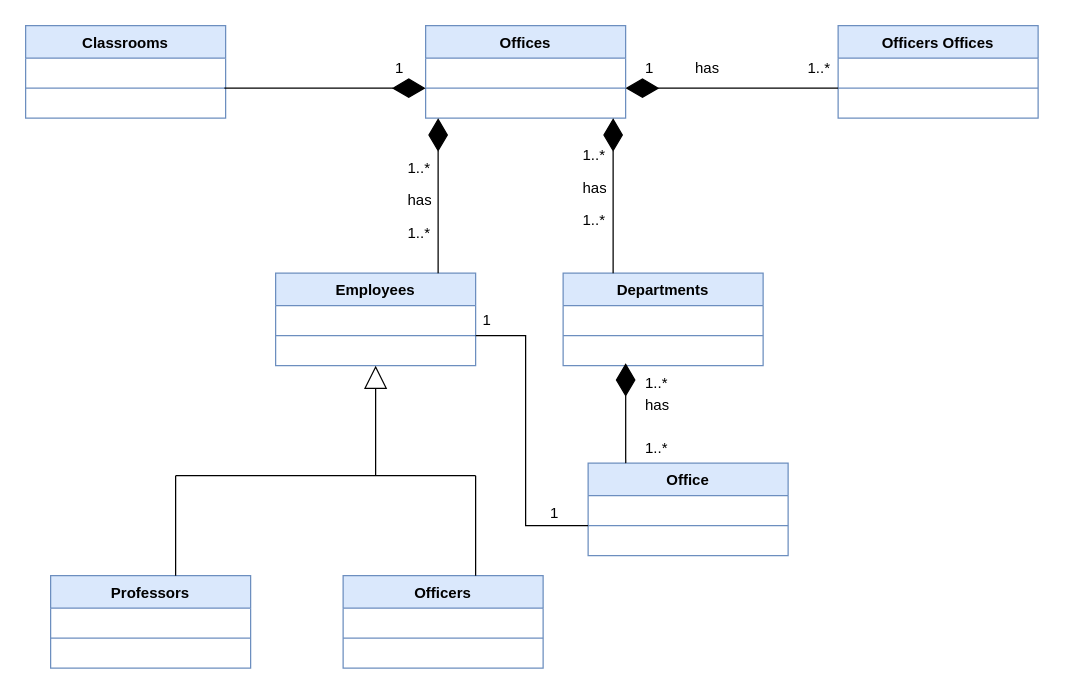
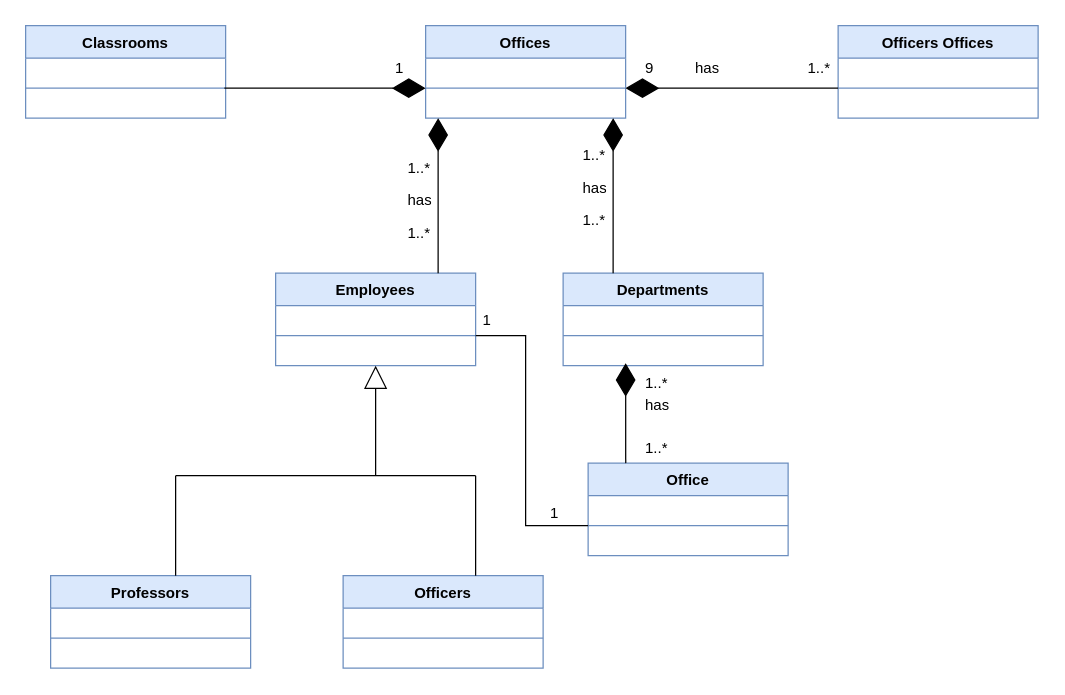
(695, 68) -> (695, 68)
